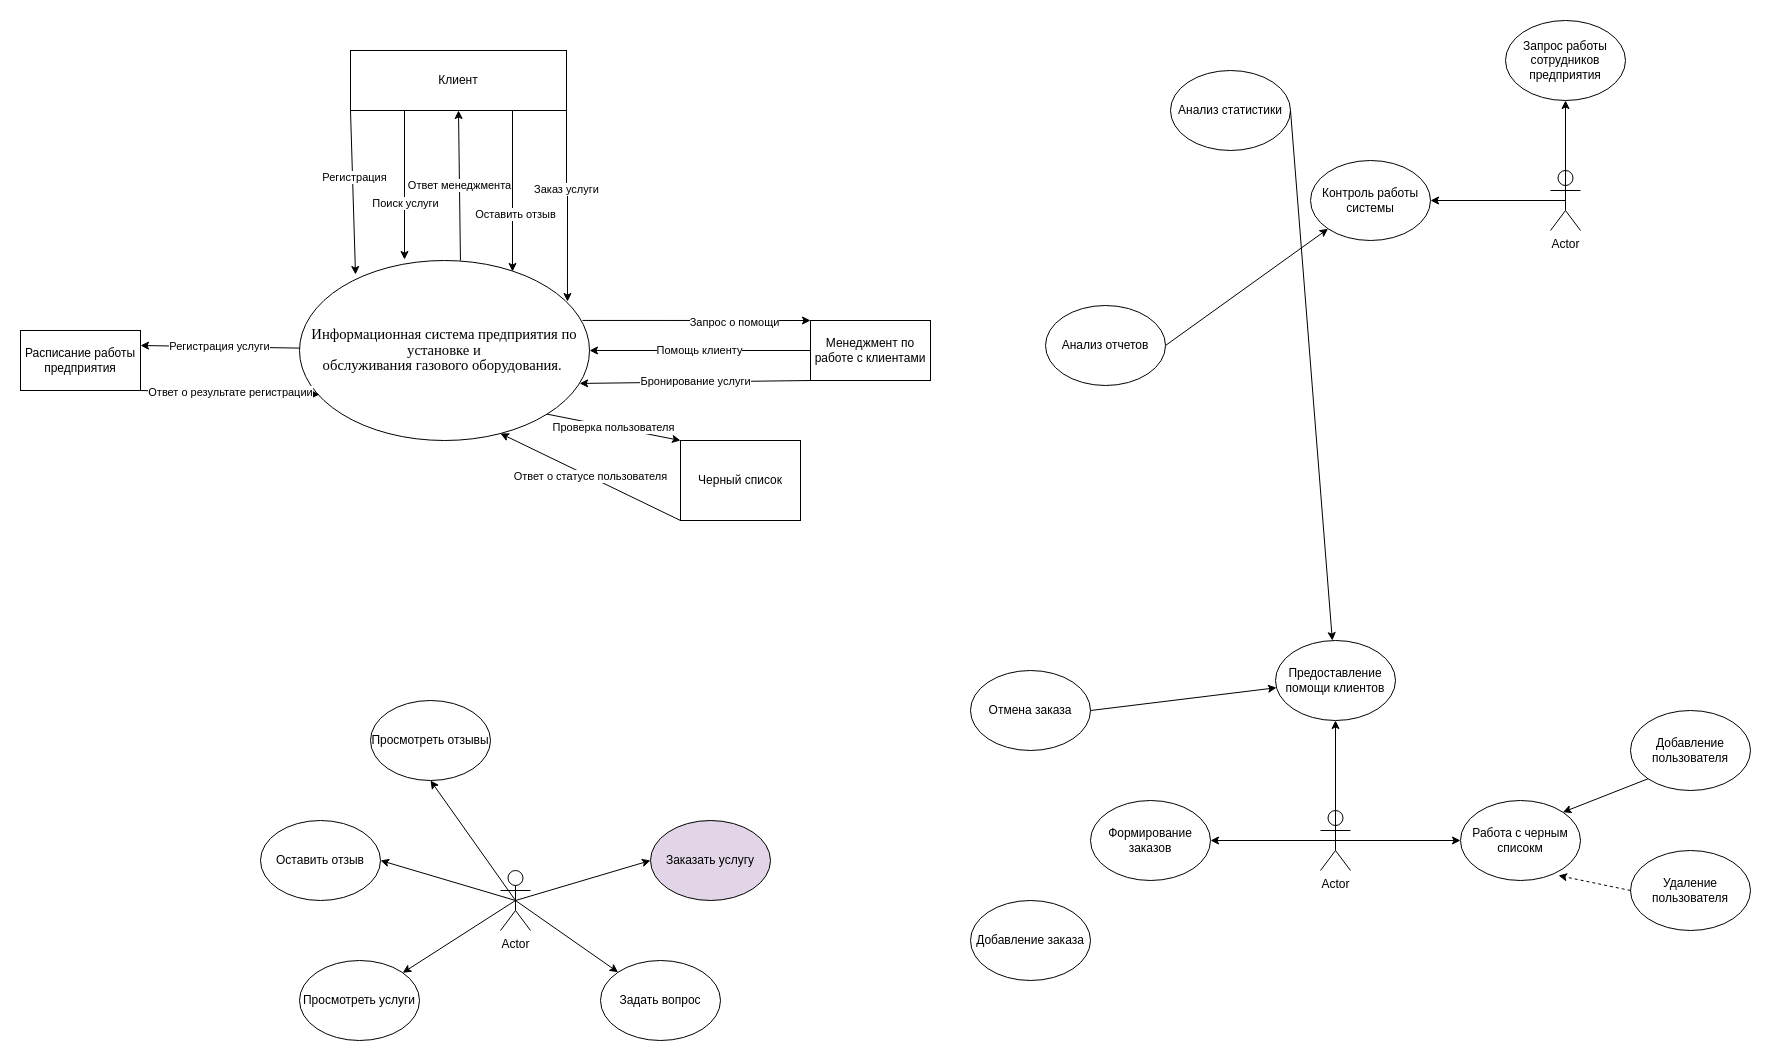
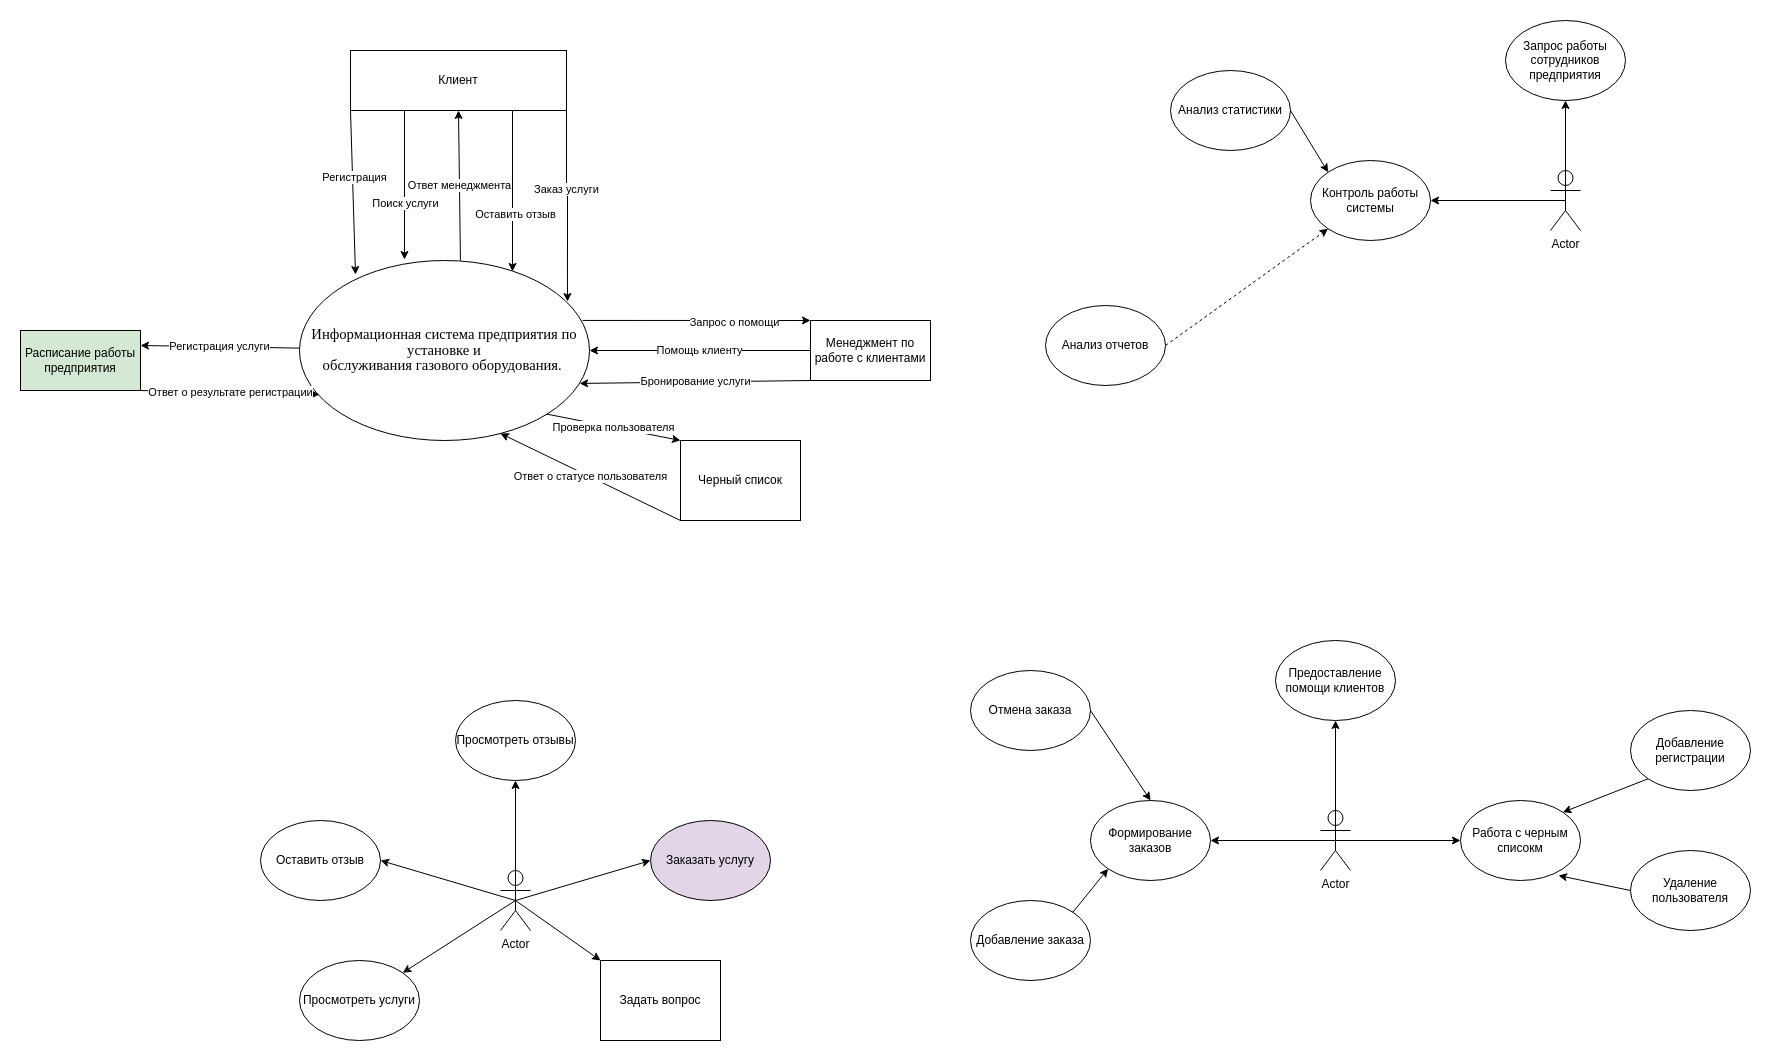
(1244, 289) -> (1244, 289)
(81, 361) -> (81, 361)
(1311, 372) -> (1307, 138)
(1180, 700) -> (1118, 752)
(431, 741) -> (516, 741)
(1691, 751) -> (1691, 751)
(1596, 883) -> (1596, 883)
none -> (1088, 893)
(661, 1001) -> (661, 1001)
